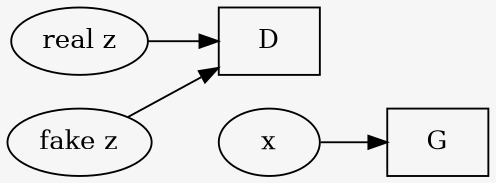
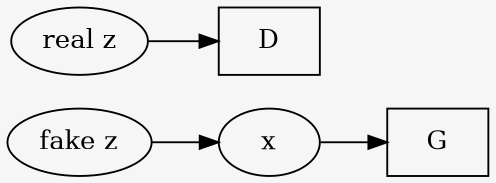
(165, 97) -> (176, 142)
